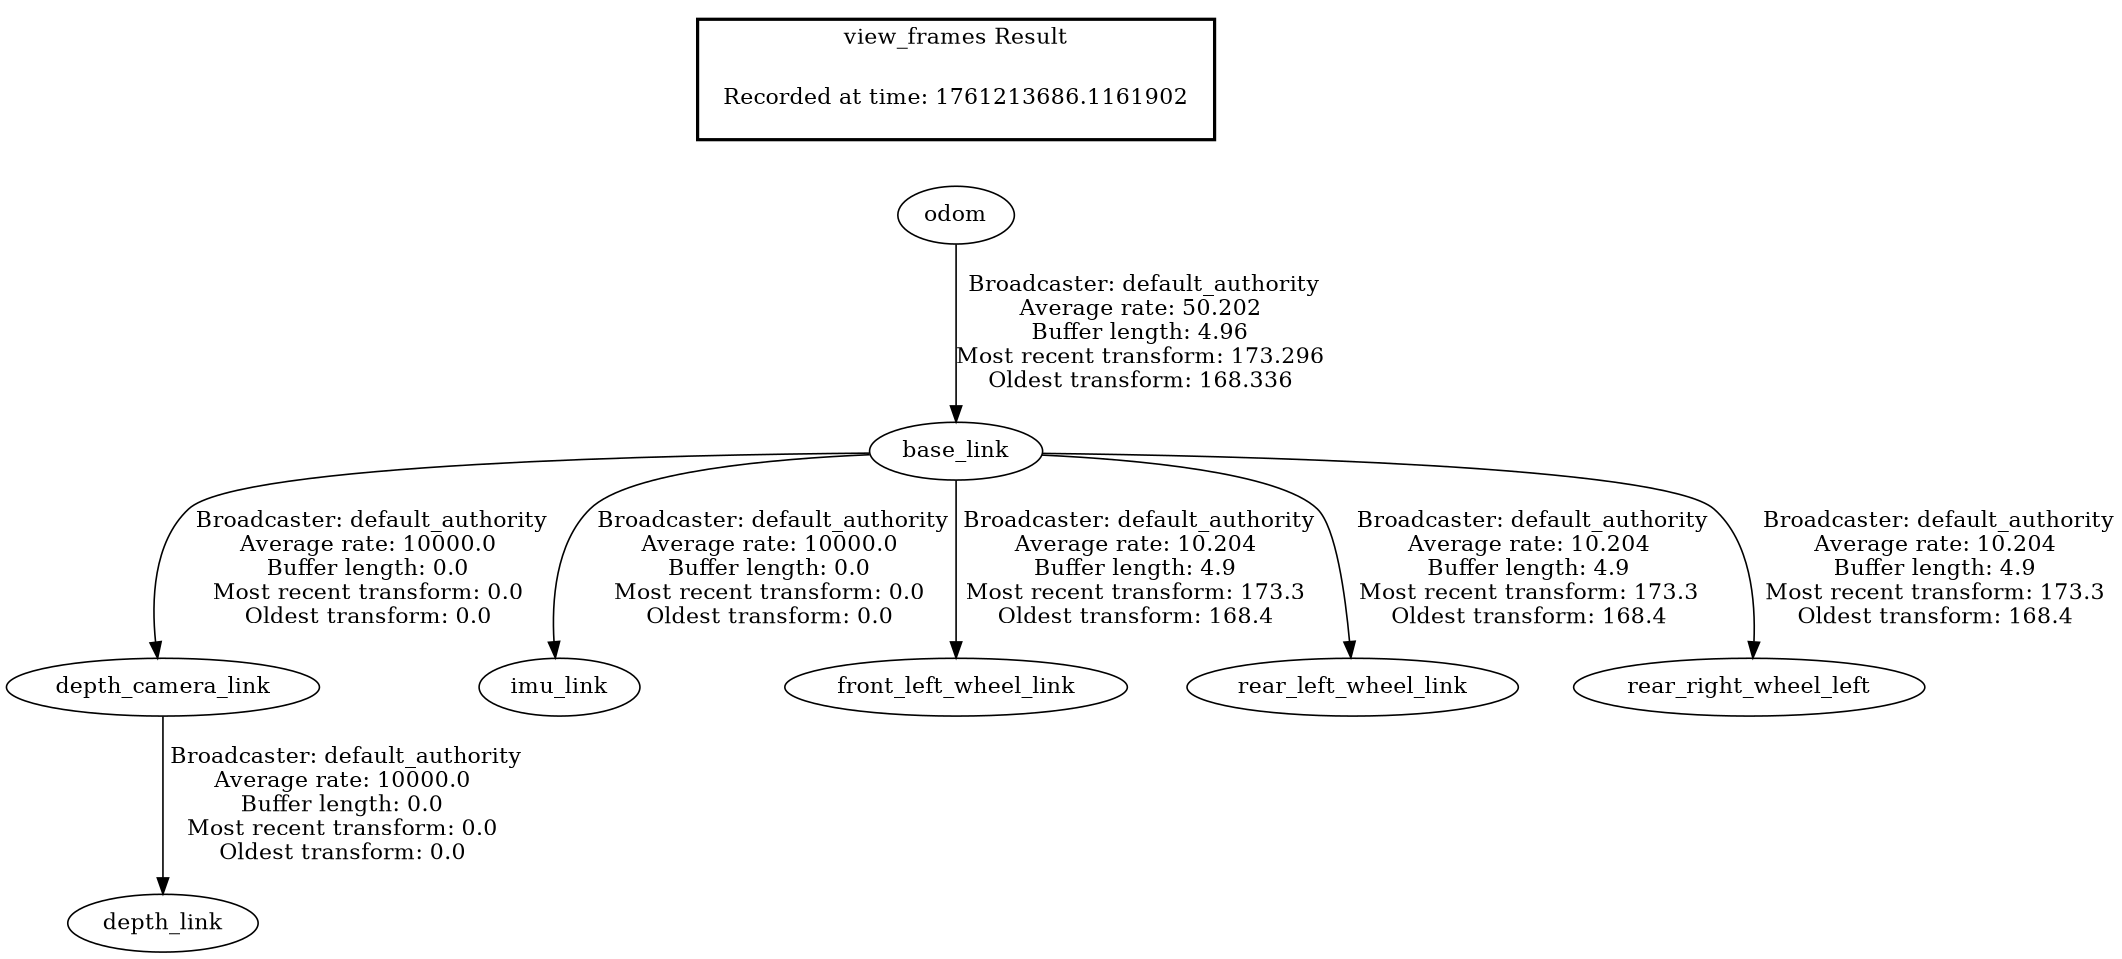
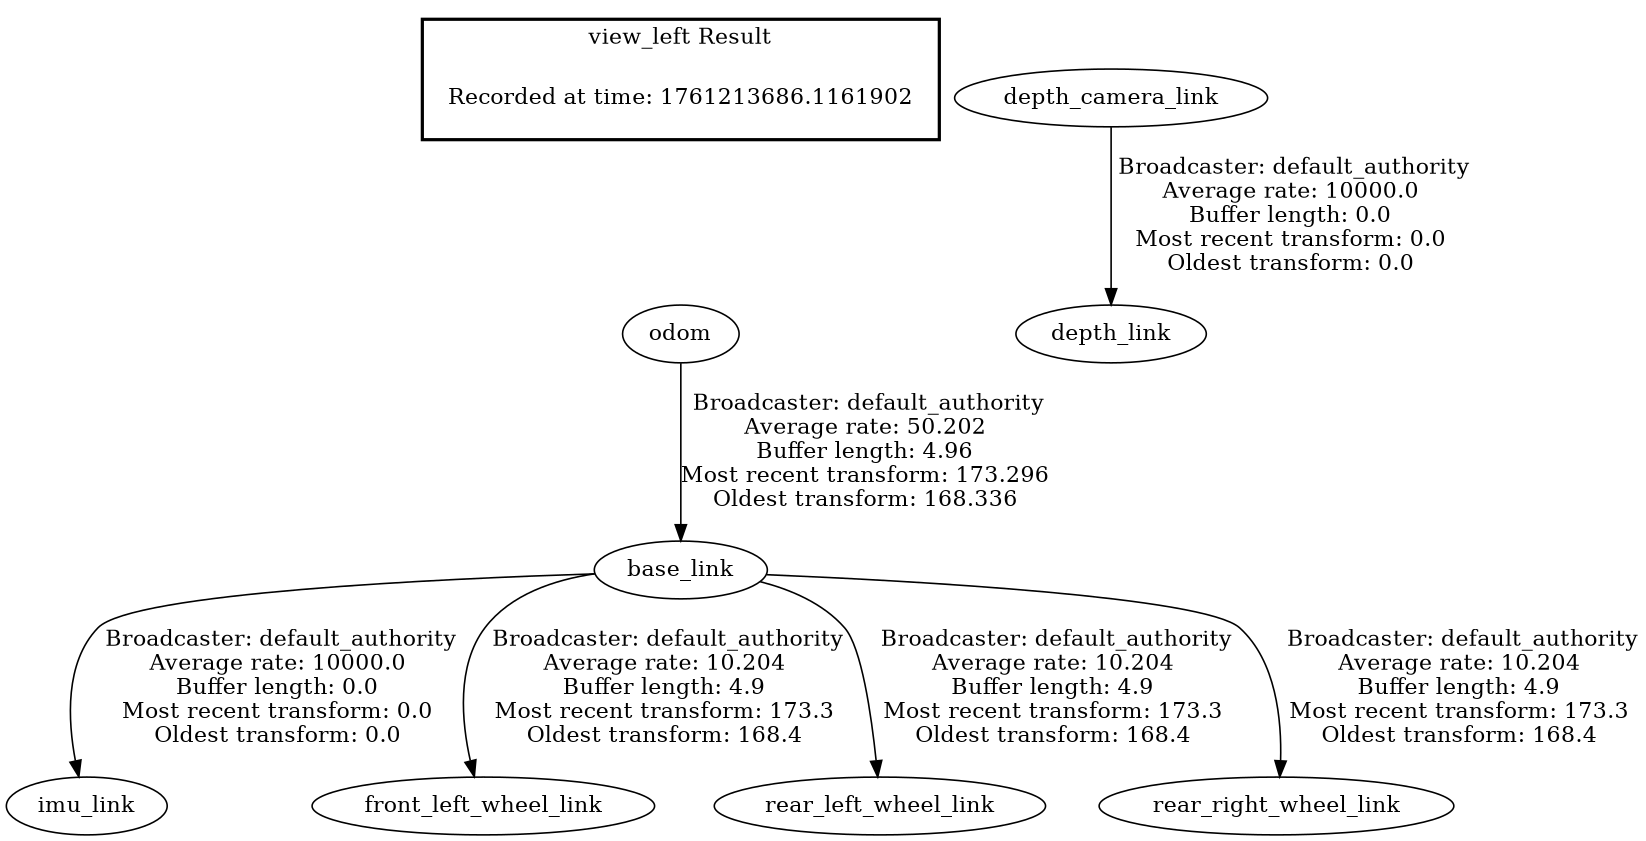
(956, 38) -> (681, 38)
(455, 466) -> none
(1749, 687) -> (1276, 806)
